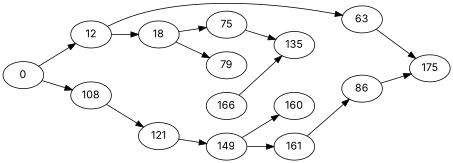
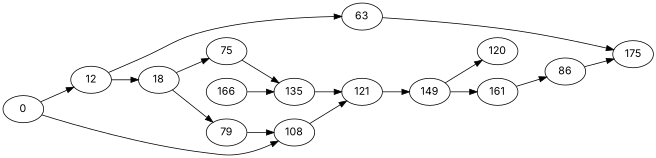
none -> (325, 92)
(294, 106) -> (498, 51)
none -> (257, 132)
